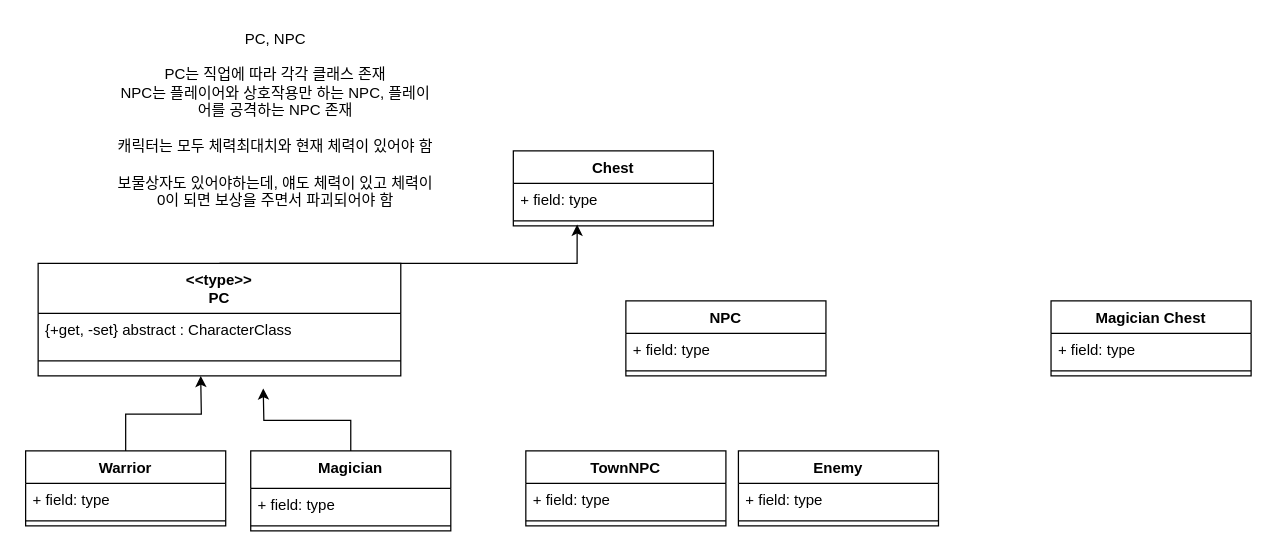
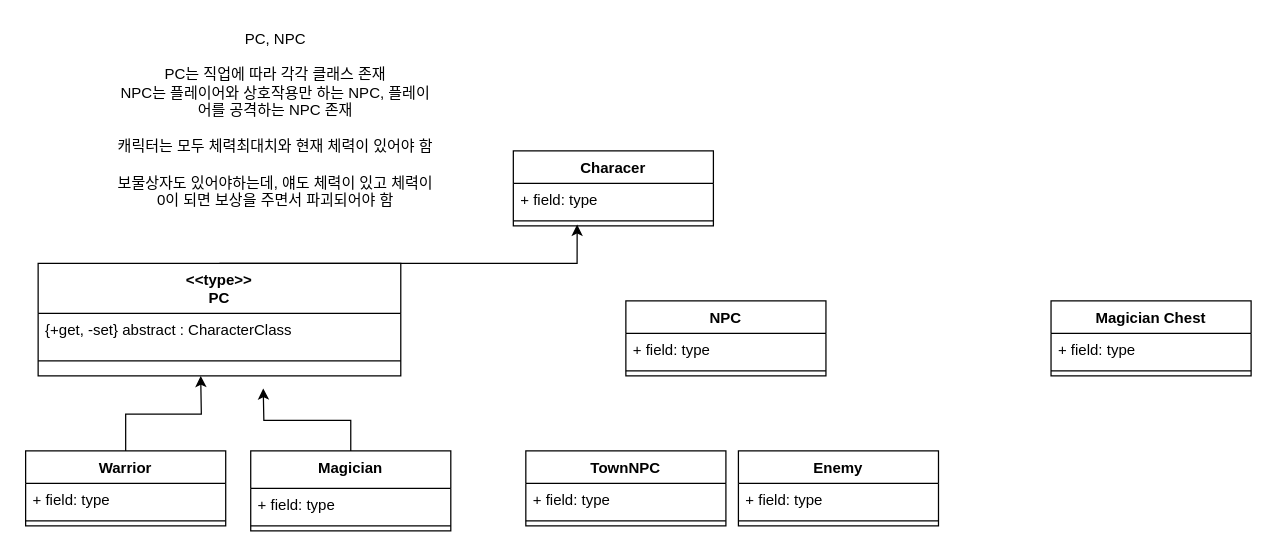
(613, 168) -> (613, 168)
